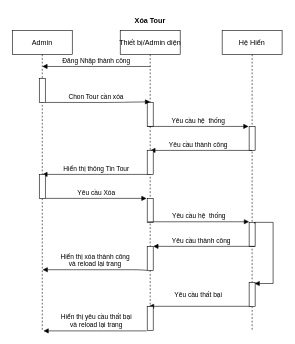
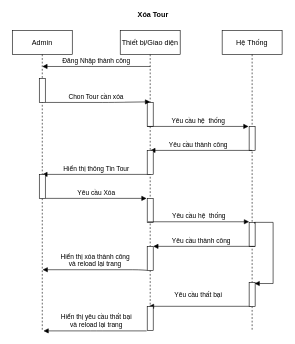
(150, 20) -> (153, 14)
(150, 43) -> (150, 43)
(252, 43) -> (252, 43)
